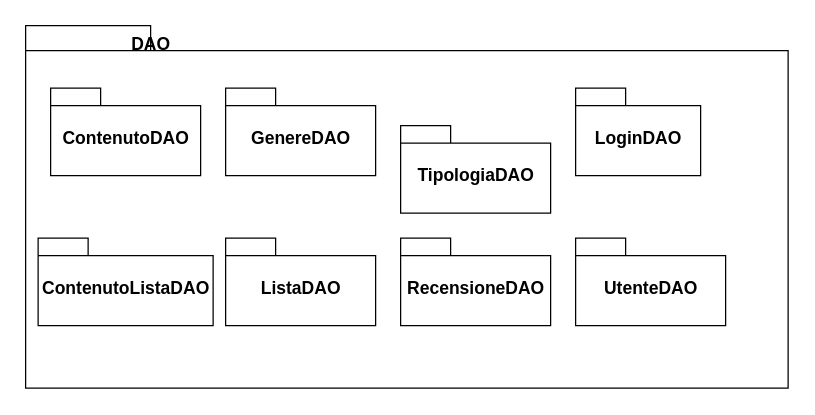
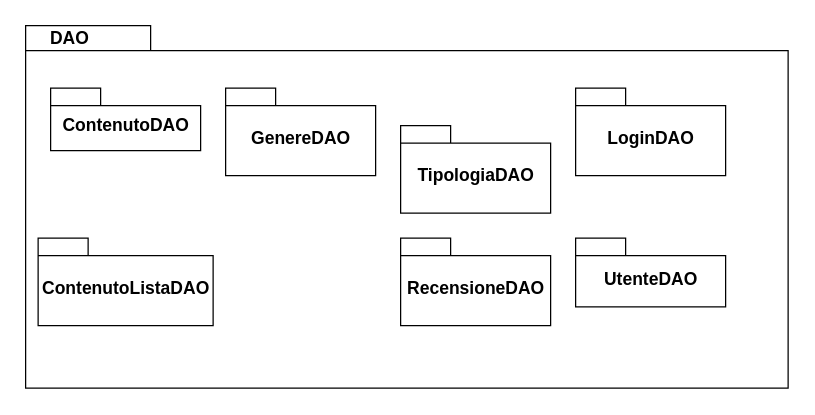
(151, 44) -> (69, 38)
(126, 132) -> (126, 119)
(638, 132) -> (651, 132)
(301, 282) -> none
(651, 282) -> (651, 273)
